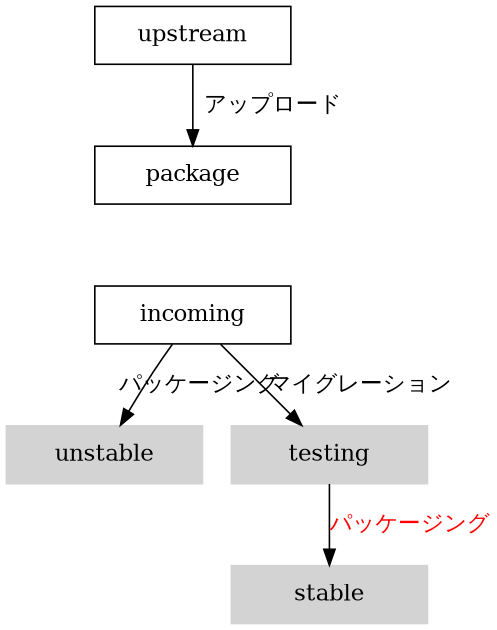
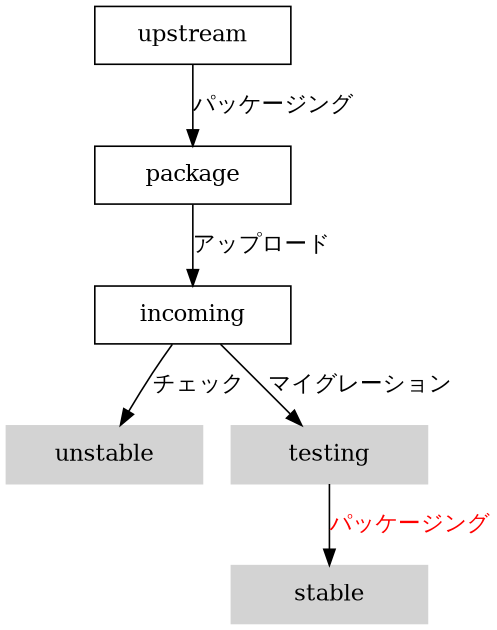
(273, 105) -> (273, 105)
none -> (193, 237)
(199, 385) -> (199, 385)
